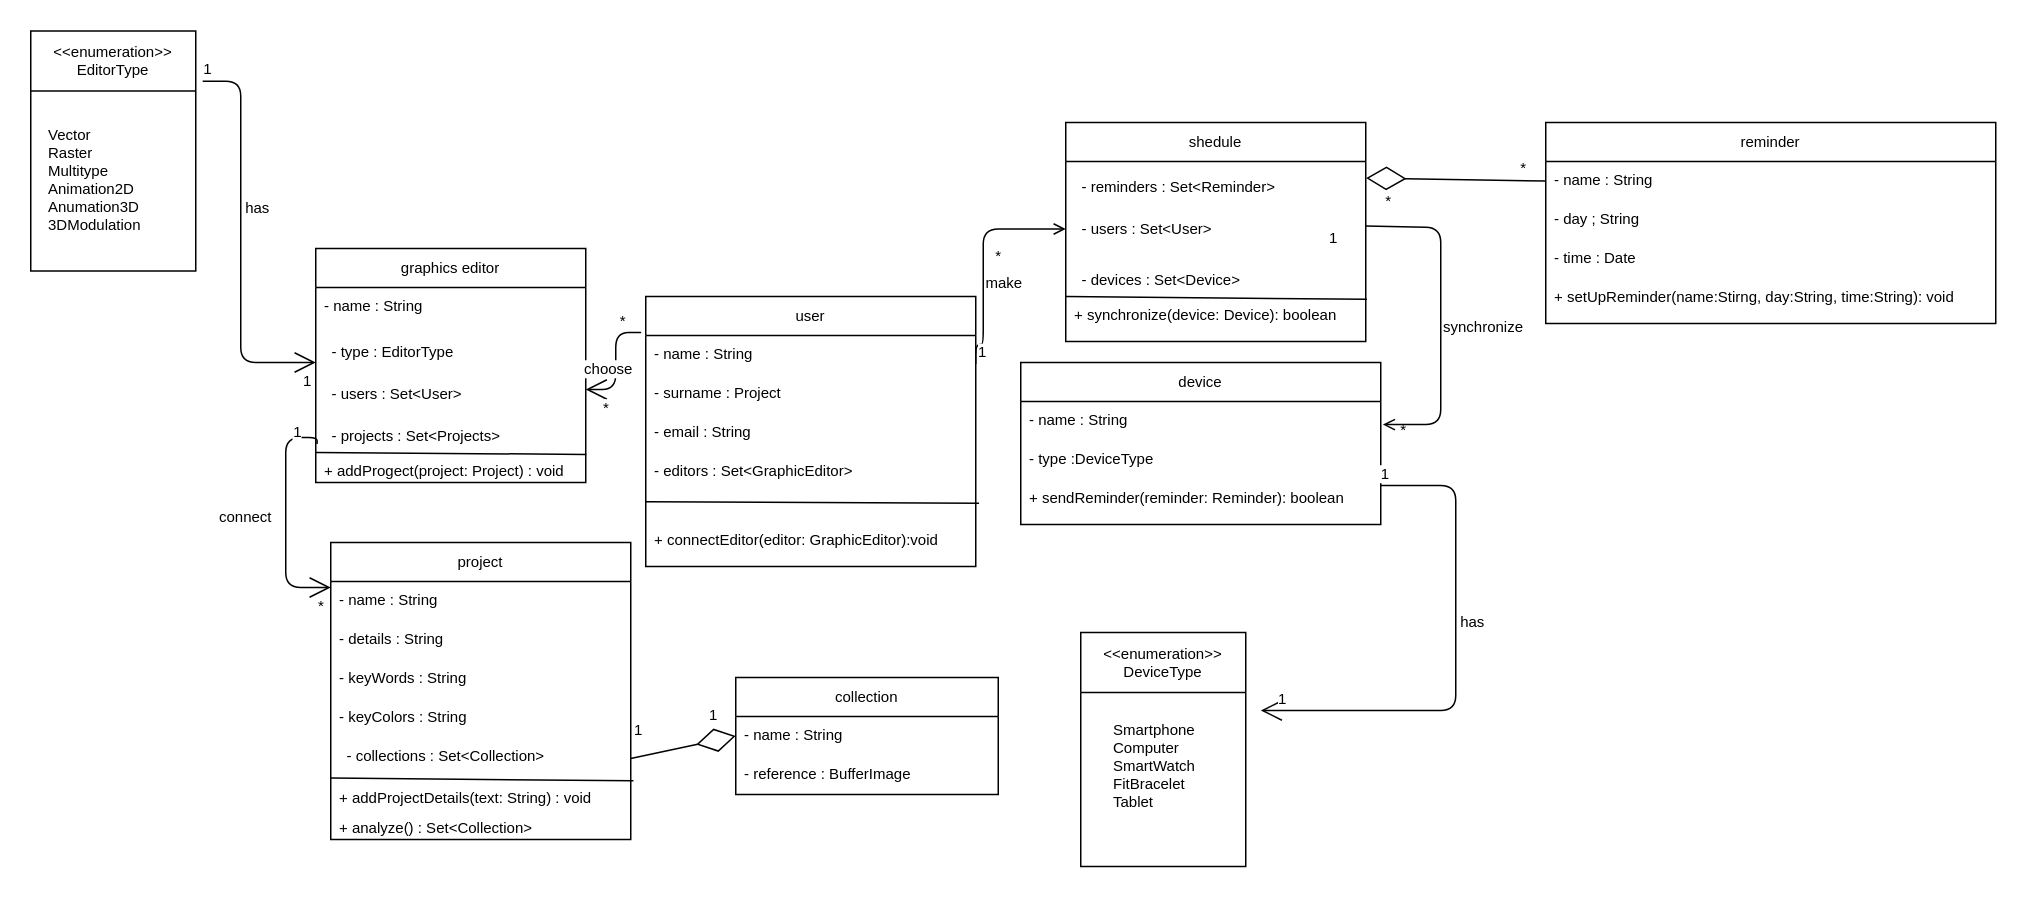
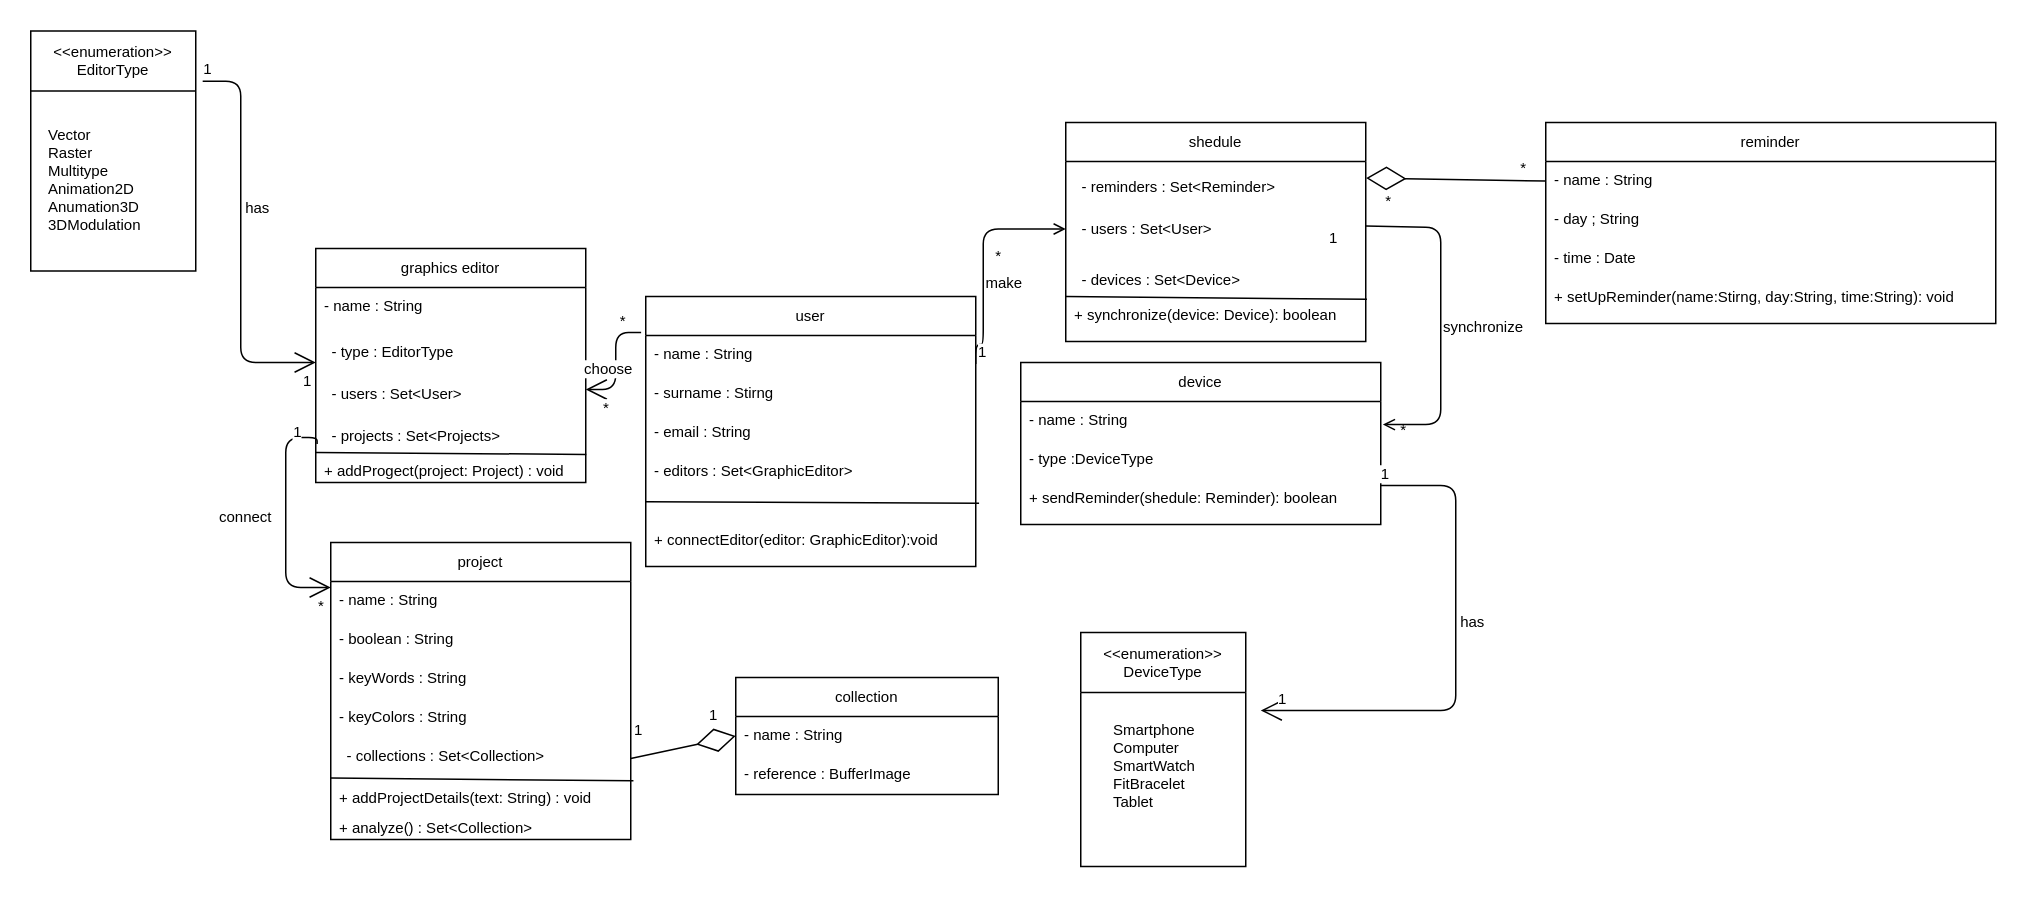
(726, 393) -> (720, 393)
(1192, 498) -> (1188, 498)
(401, 639) -> (403, 639)
